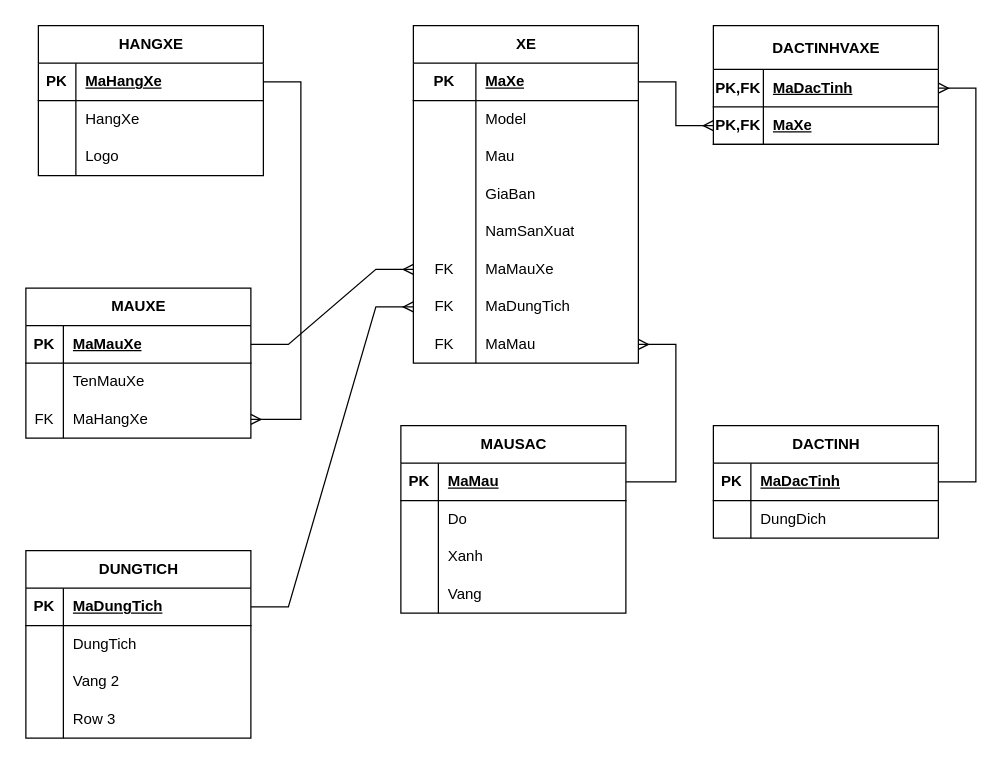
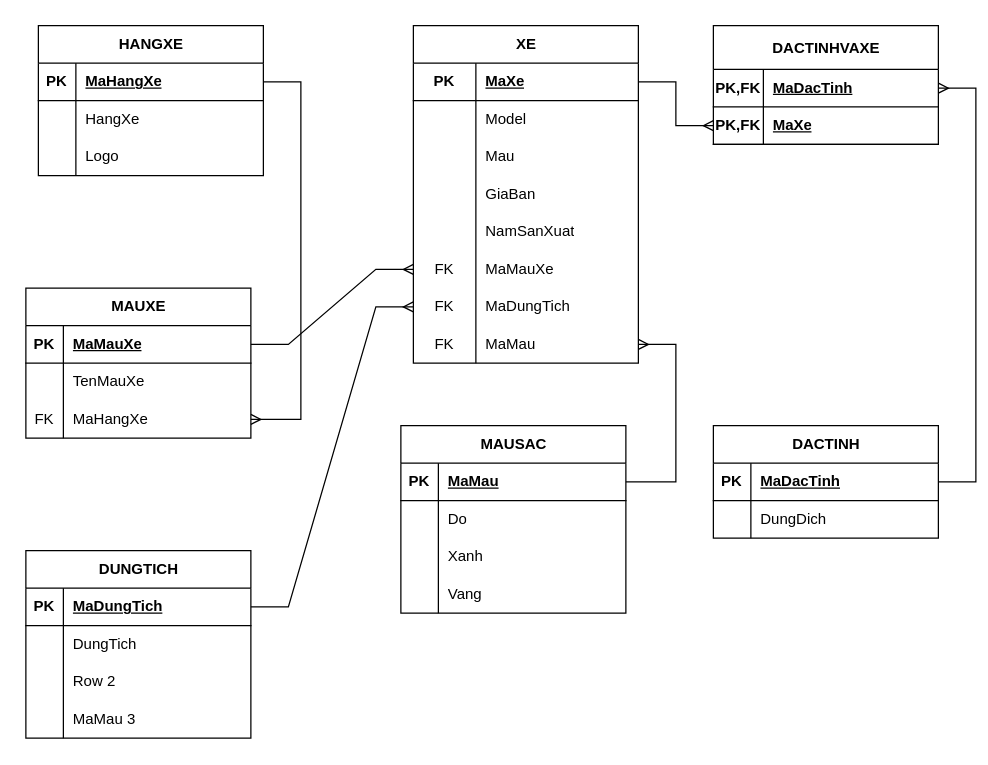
(96, 682) -> (92, 682)
(92, 719) -> (101, 719)
